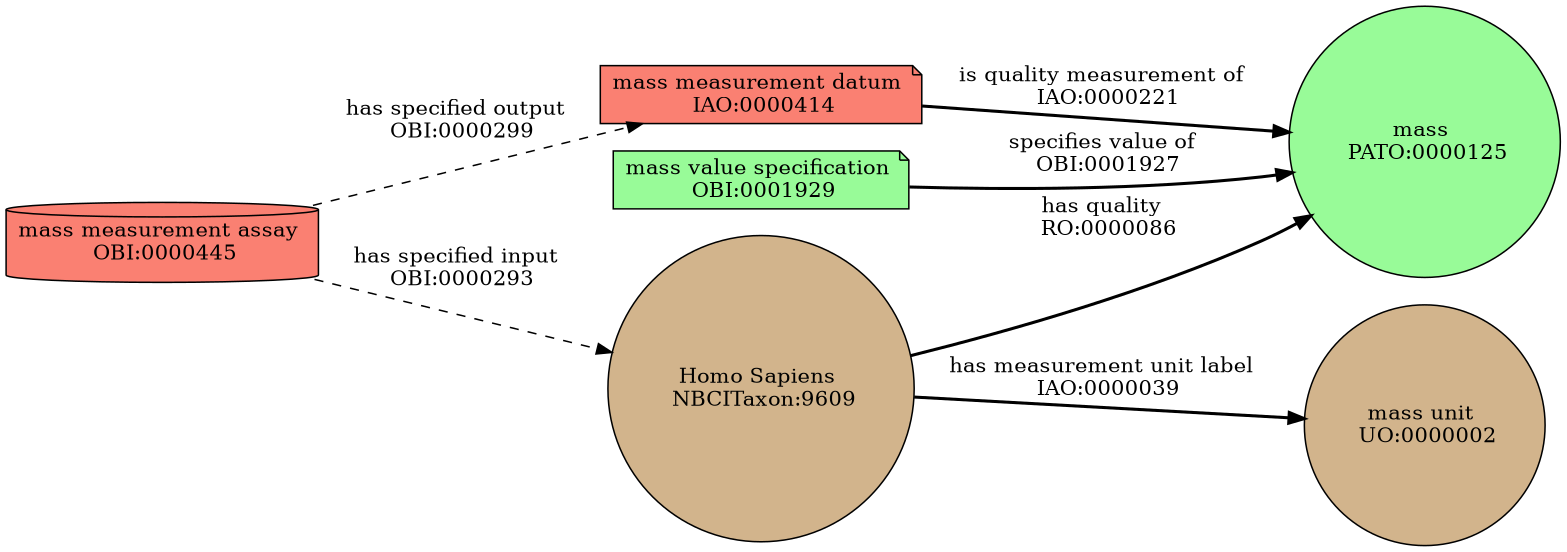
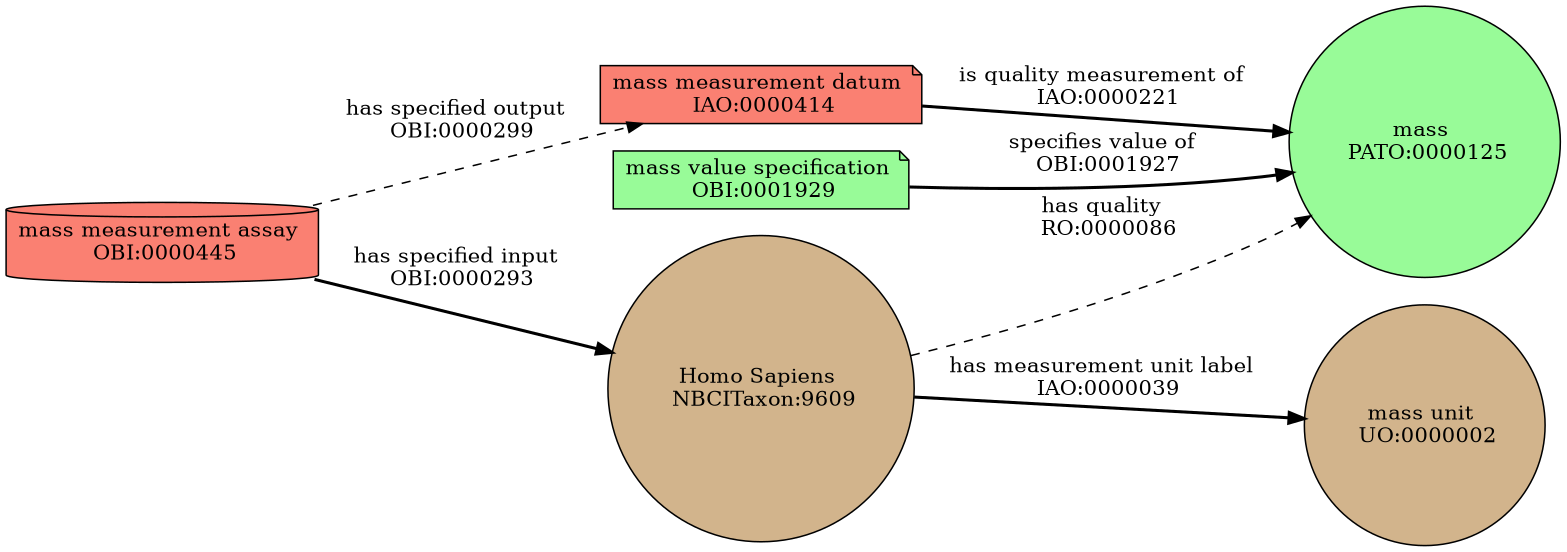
(1108, 299) -> (1108, 299)
(456, 314) -> (456, 314)
